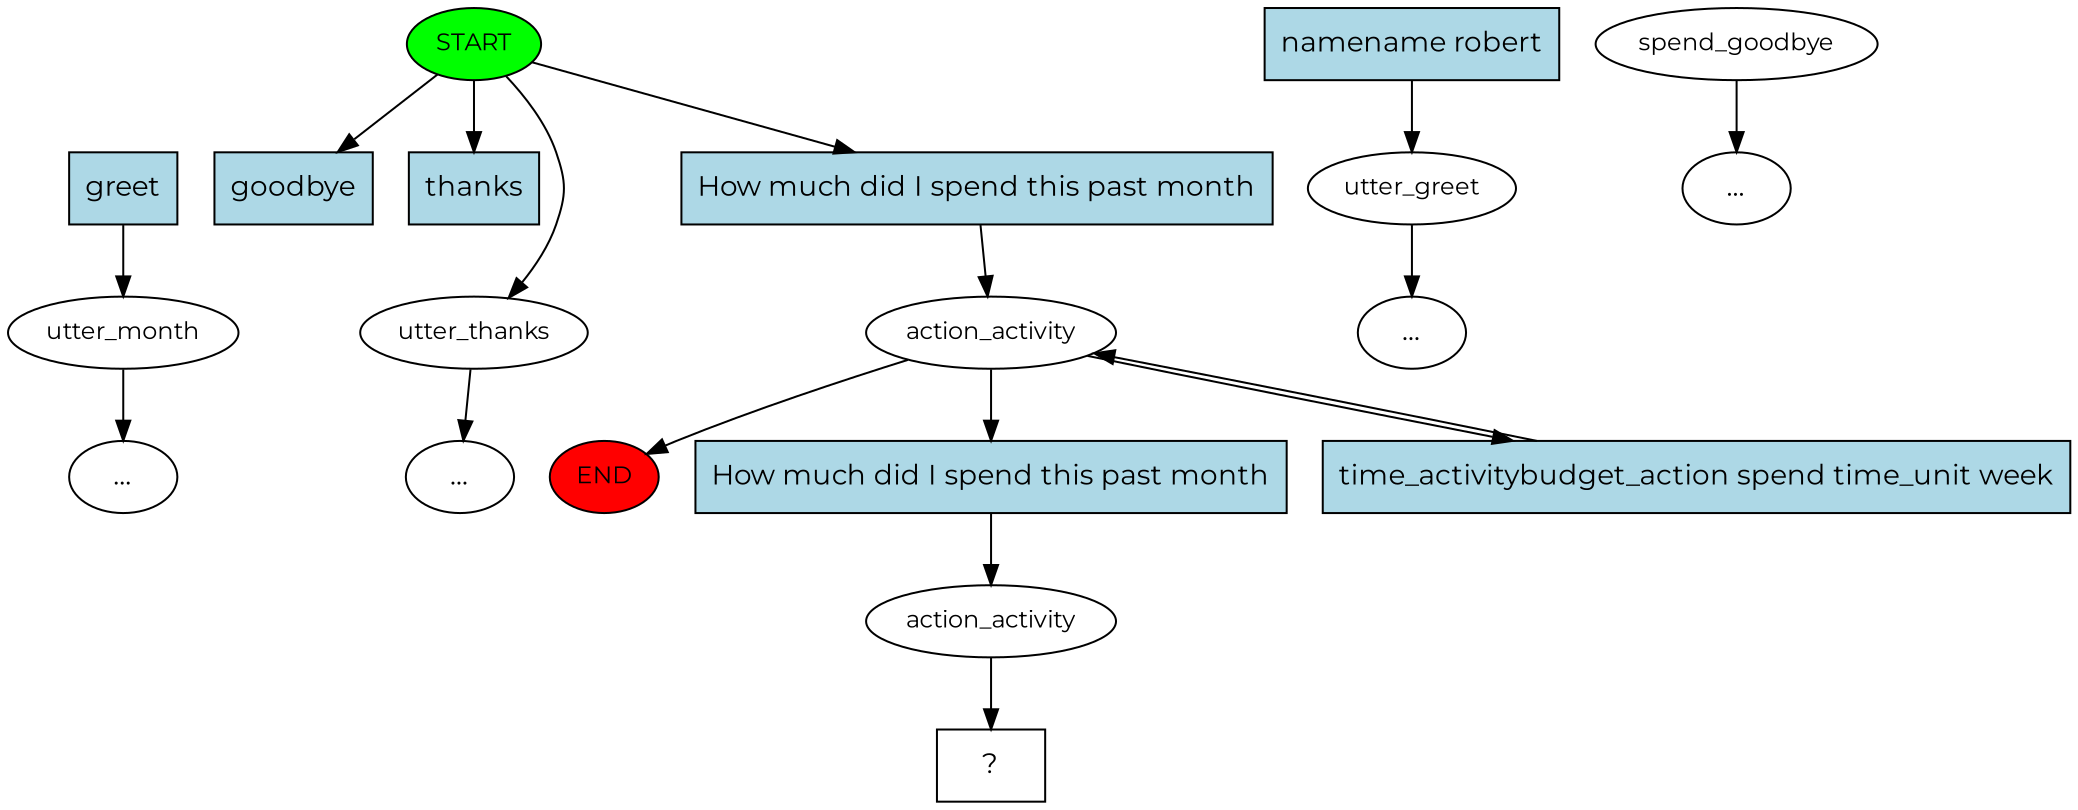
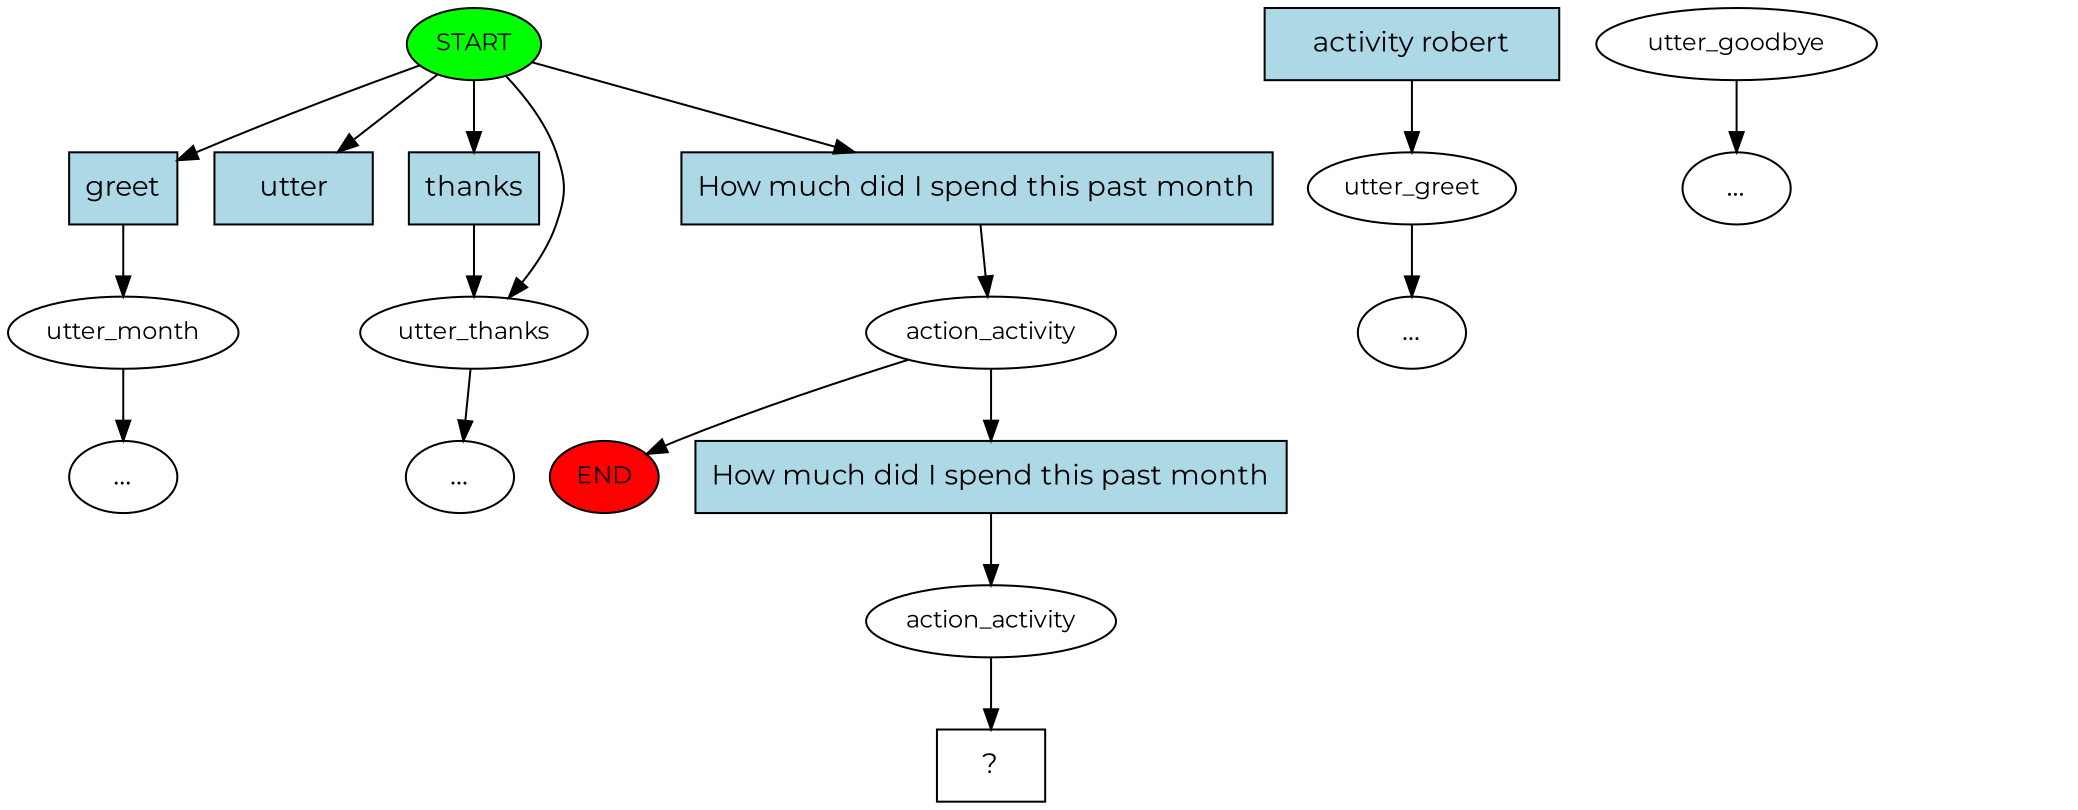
(1412, 44) -> (1412, 44)
(1737, 44) -> (1737, 44)
none -> (307, 107)
(294, 188) -> (294, 188)
none -> (474, 251)
(1697, 477) -> none
